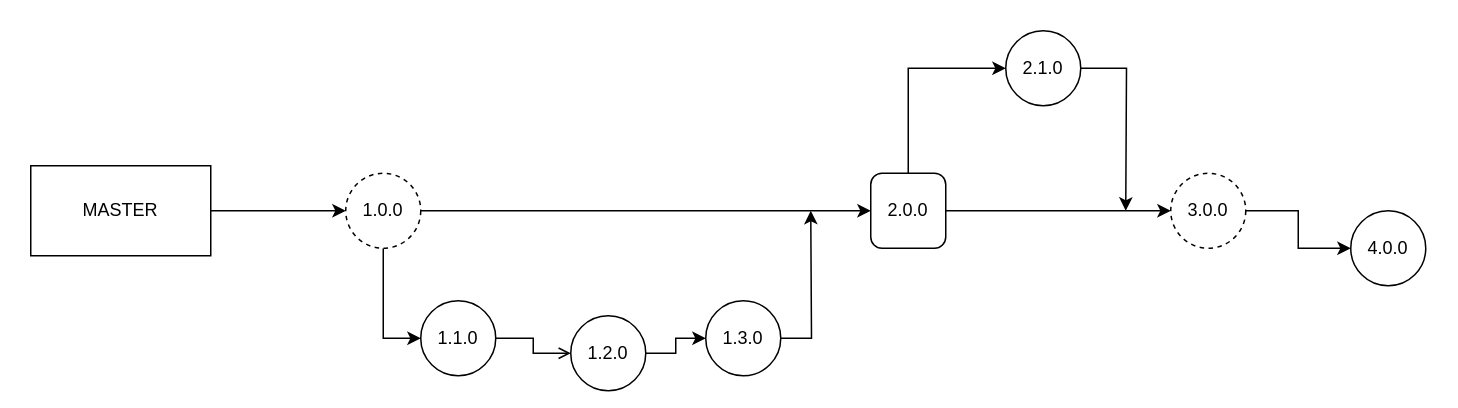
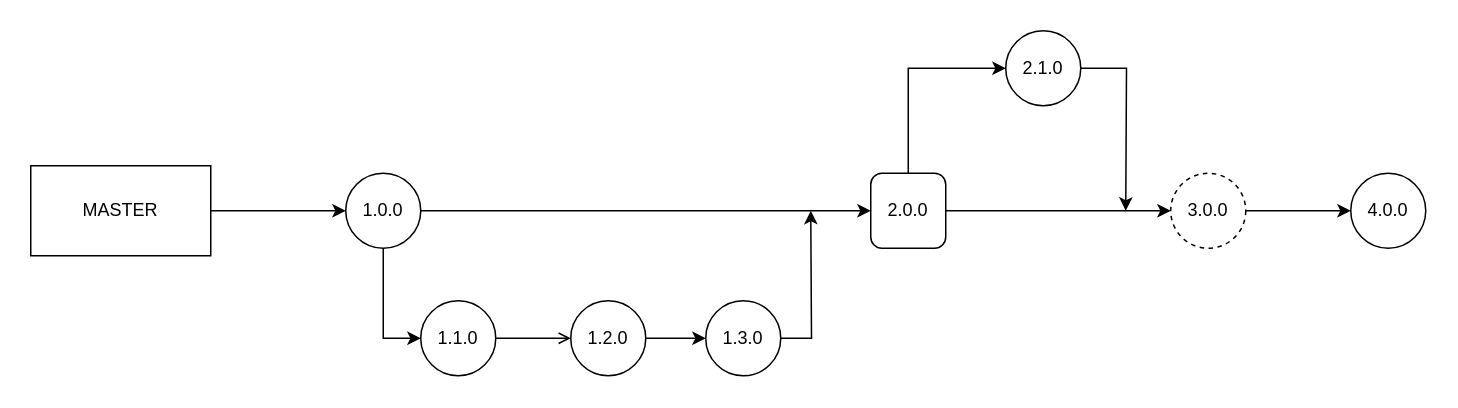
(383, 211) -> (383, 211)
(1388, 248) -> (1388, 211)
(608, 353) -> (608, 338)
